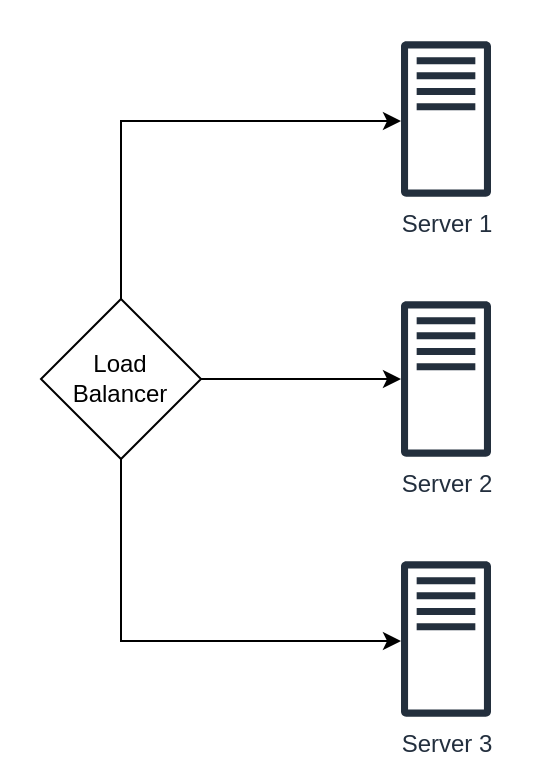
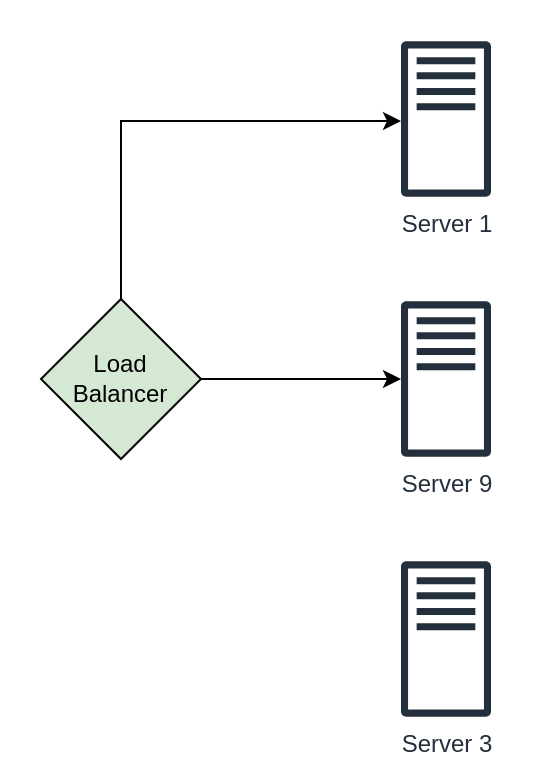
(121, 379) -> (121, 379)
(448, 485) -> (448, 485)
(163, 641) -> none
